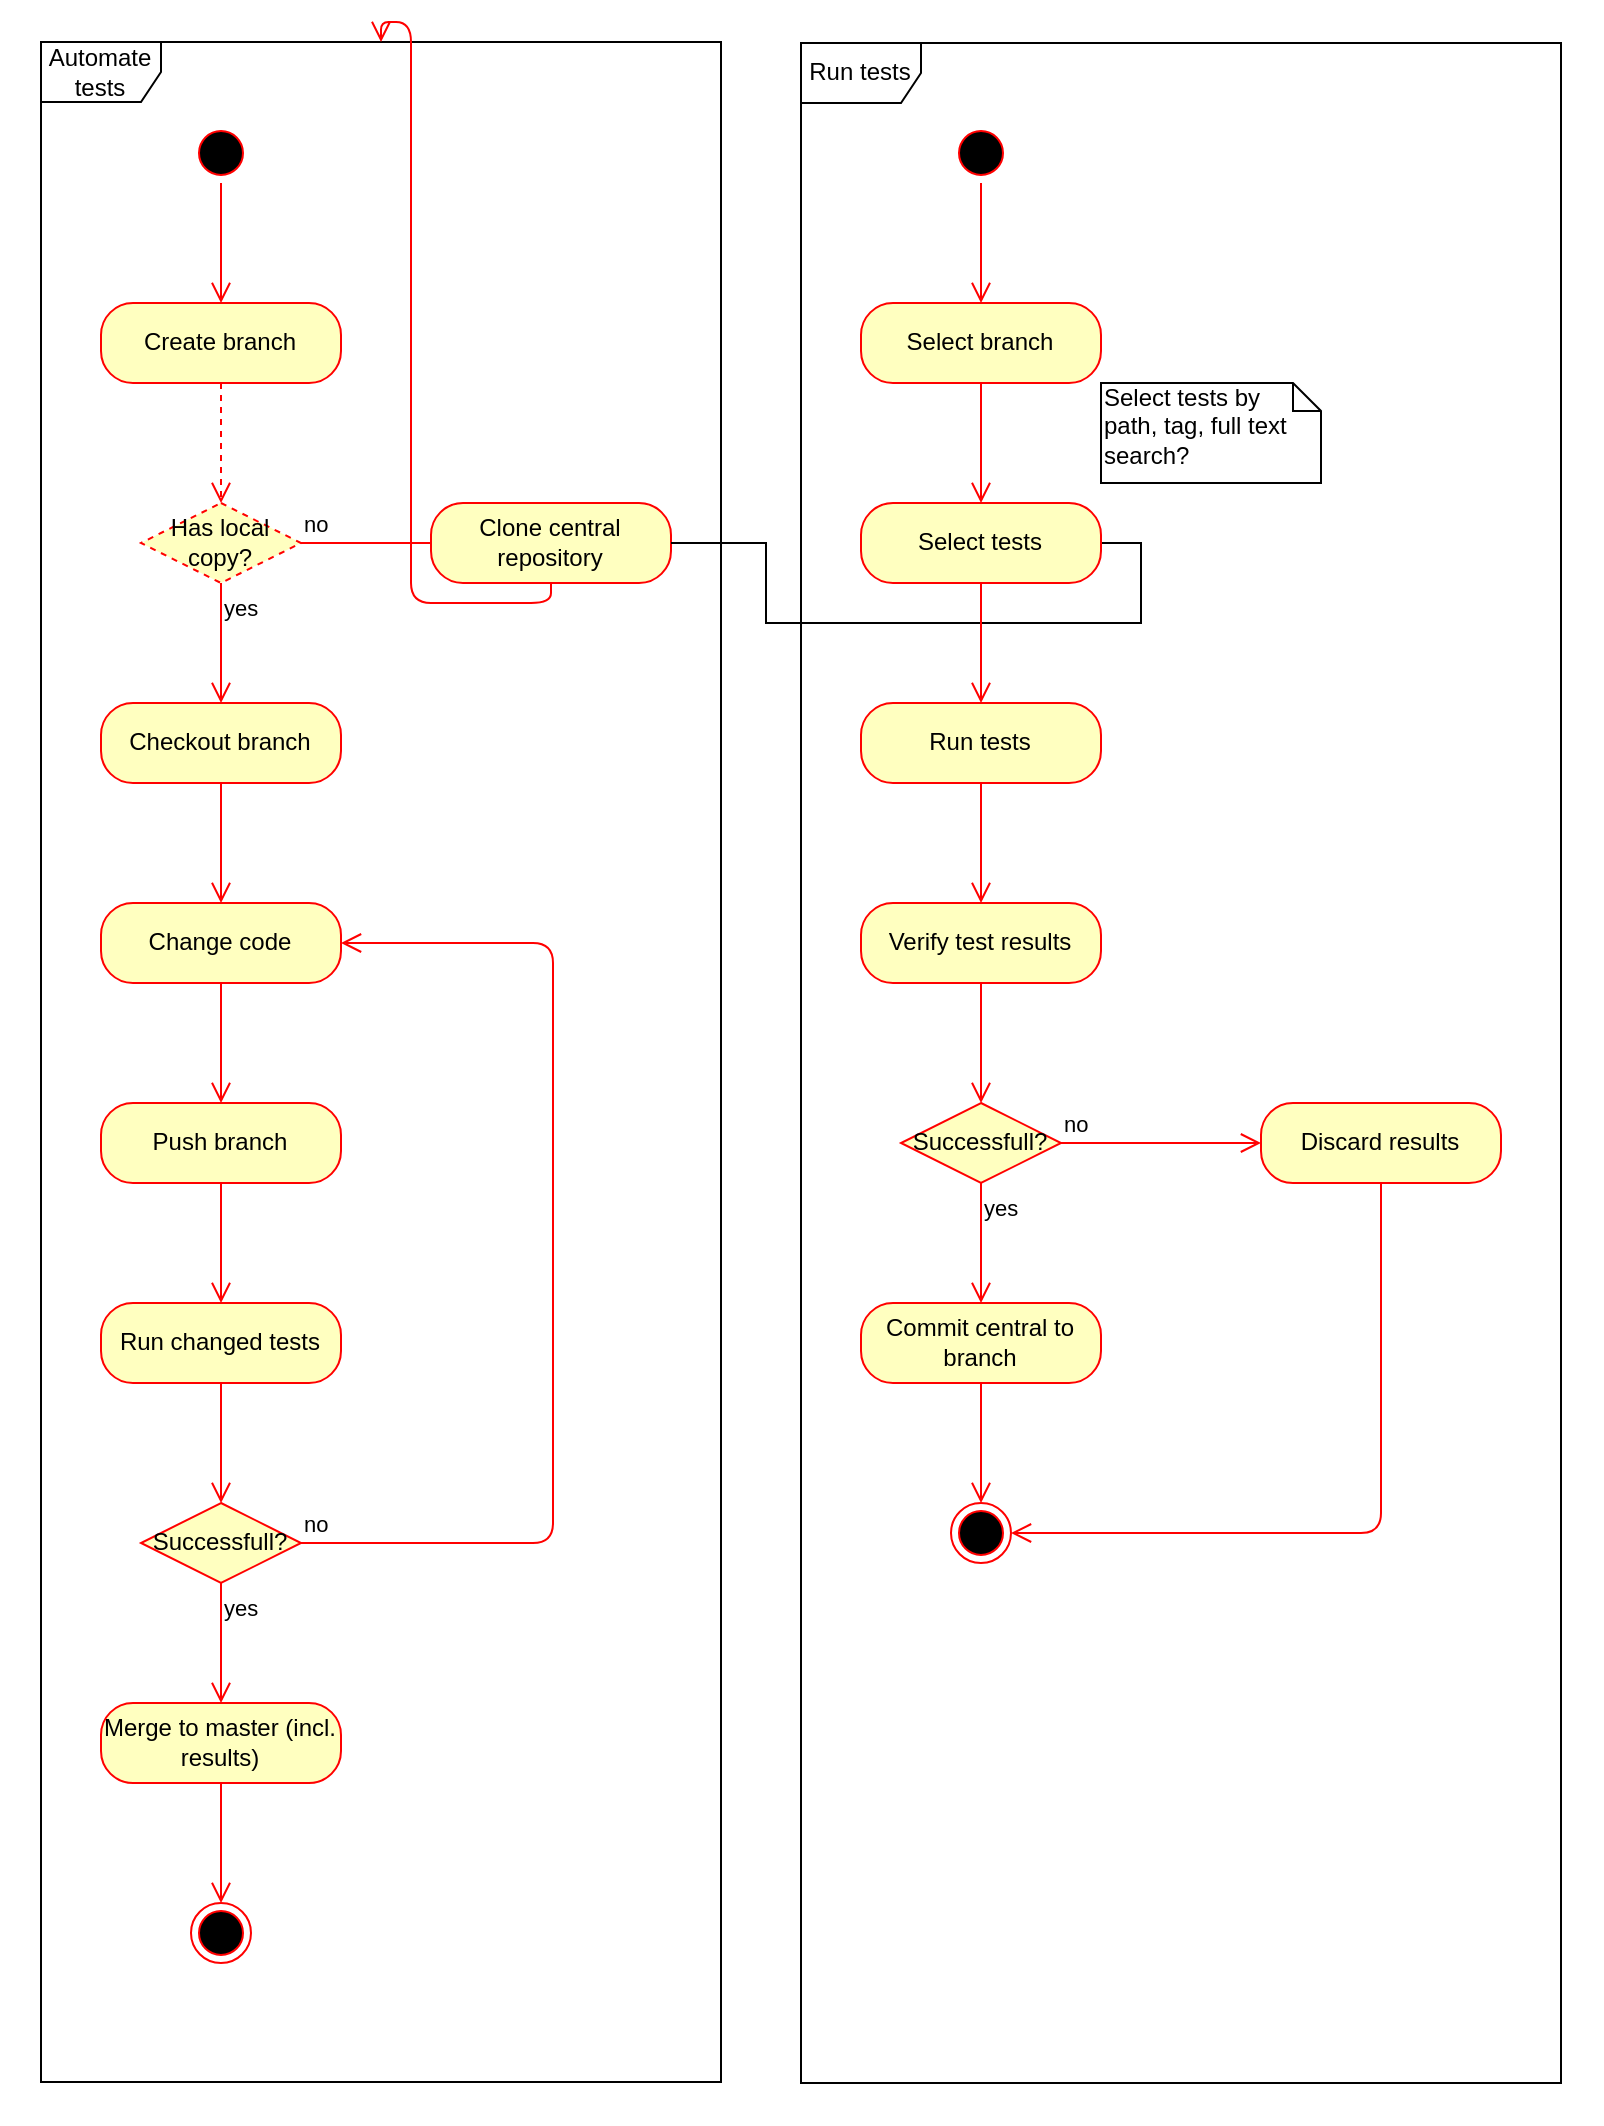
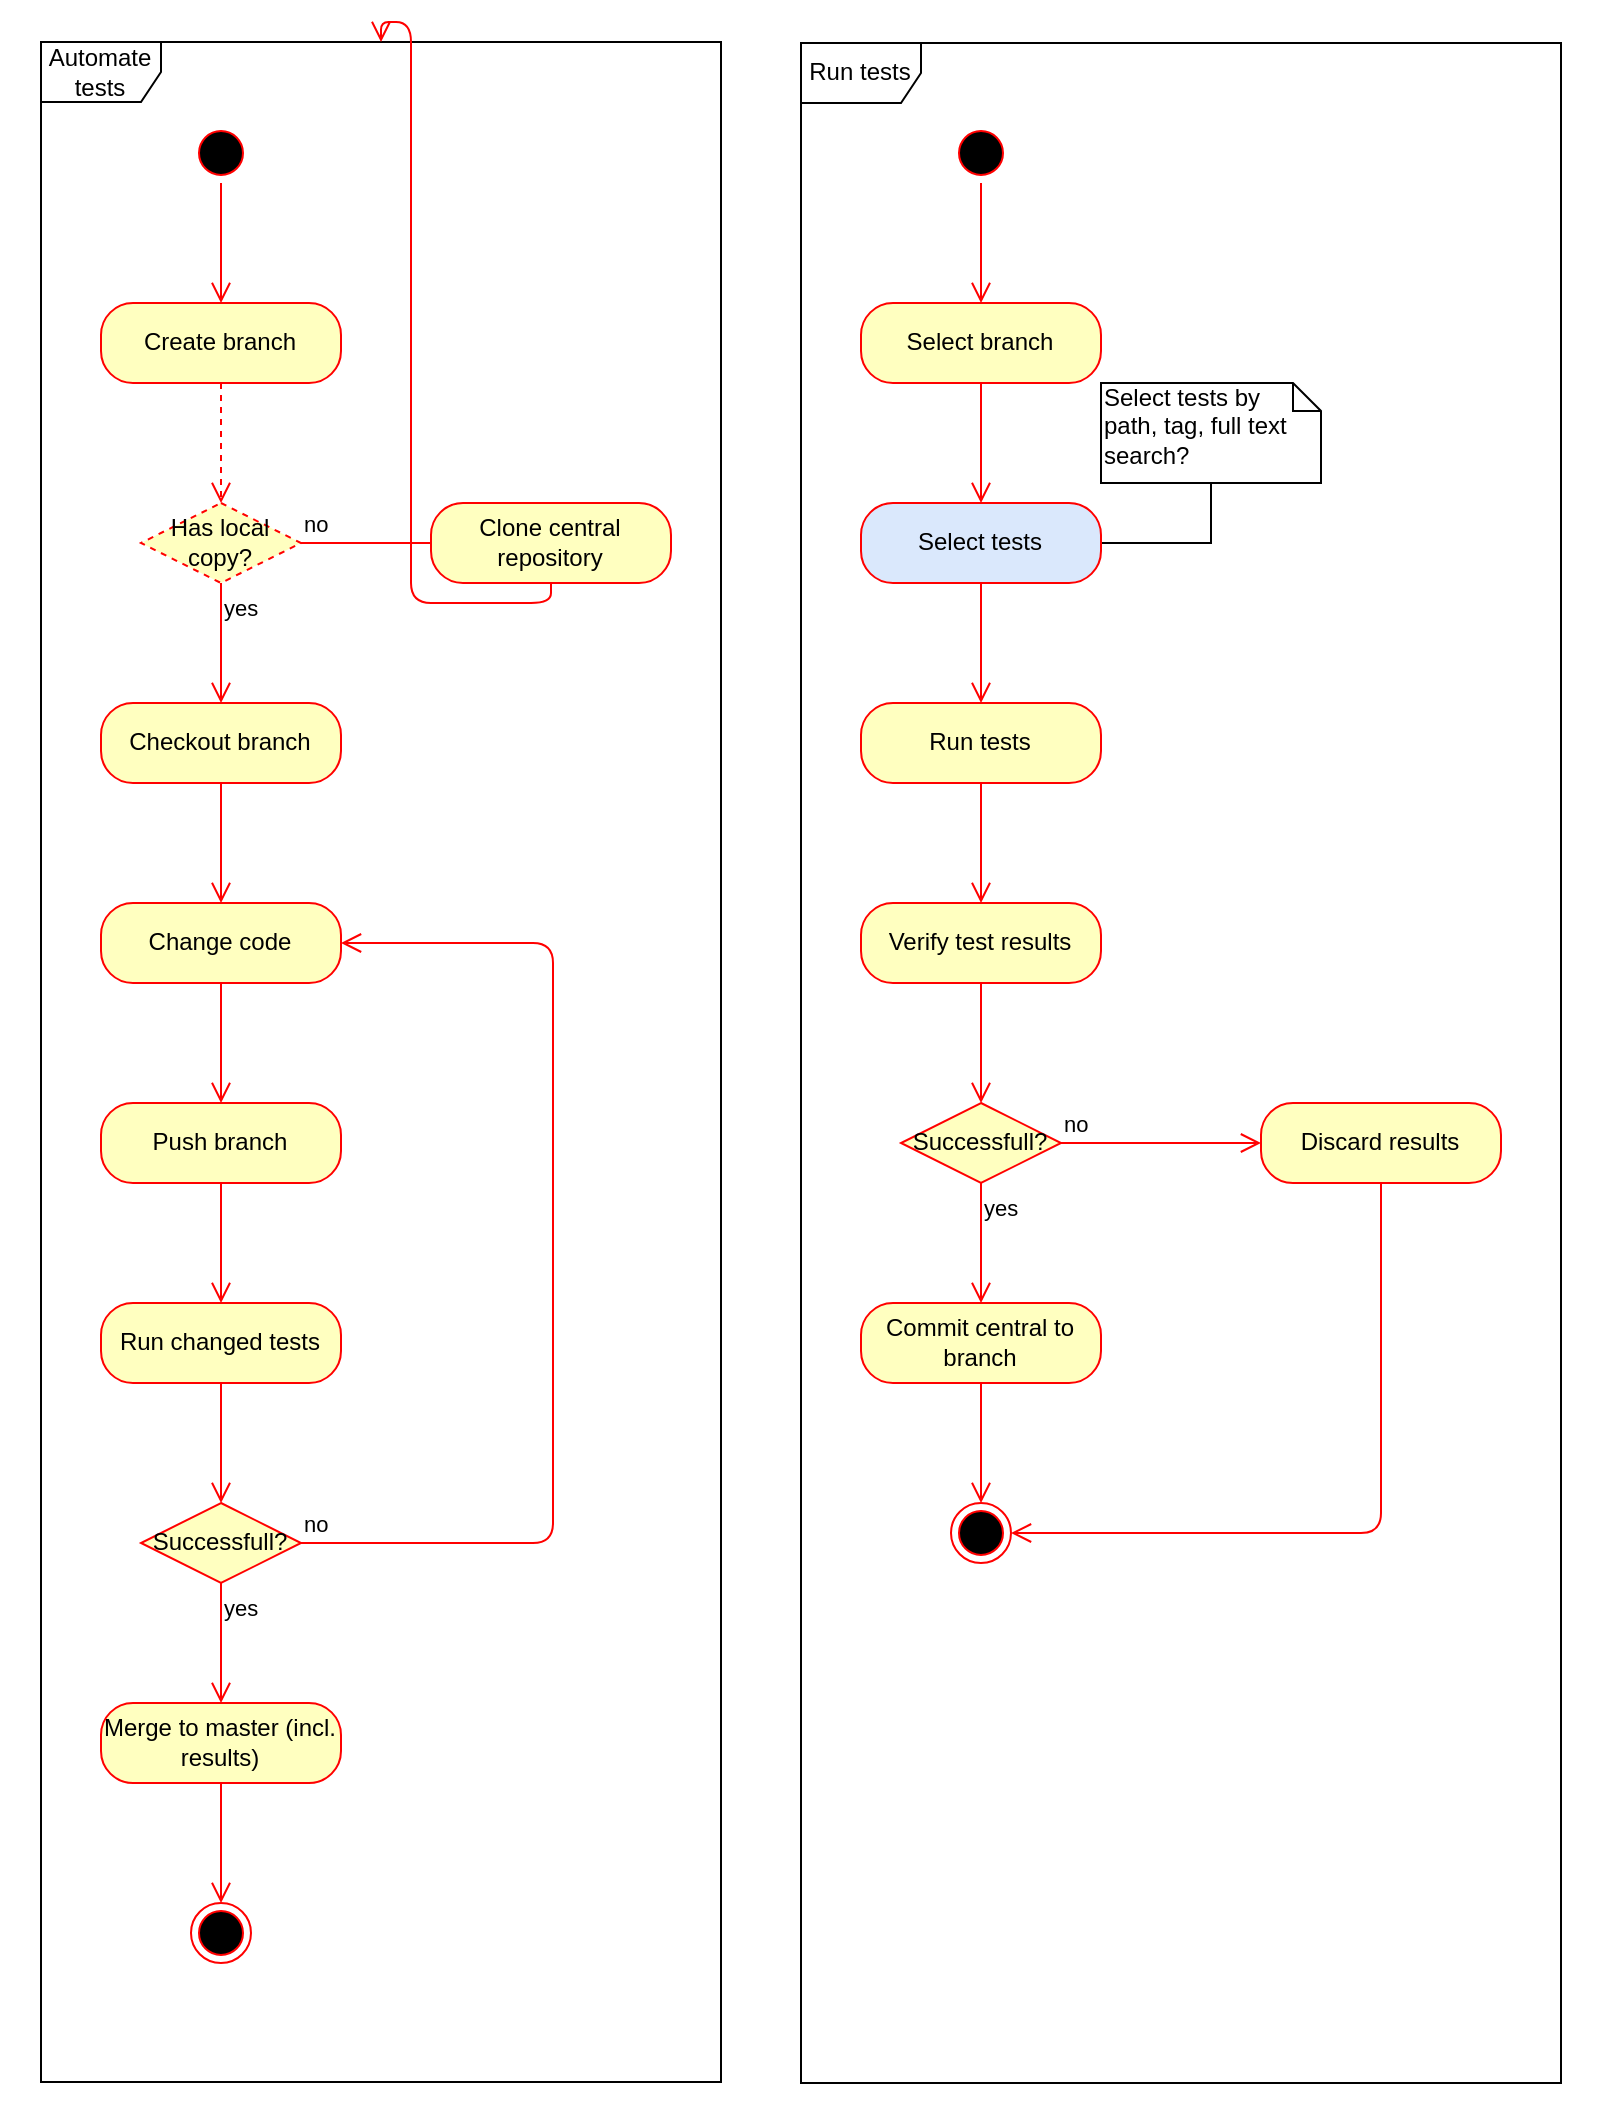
(981, 543) -> (981, 543)
(908, 623) -> (1204, 543)
